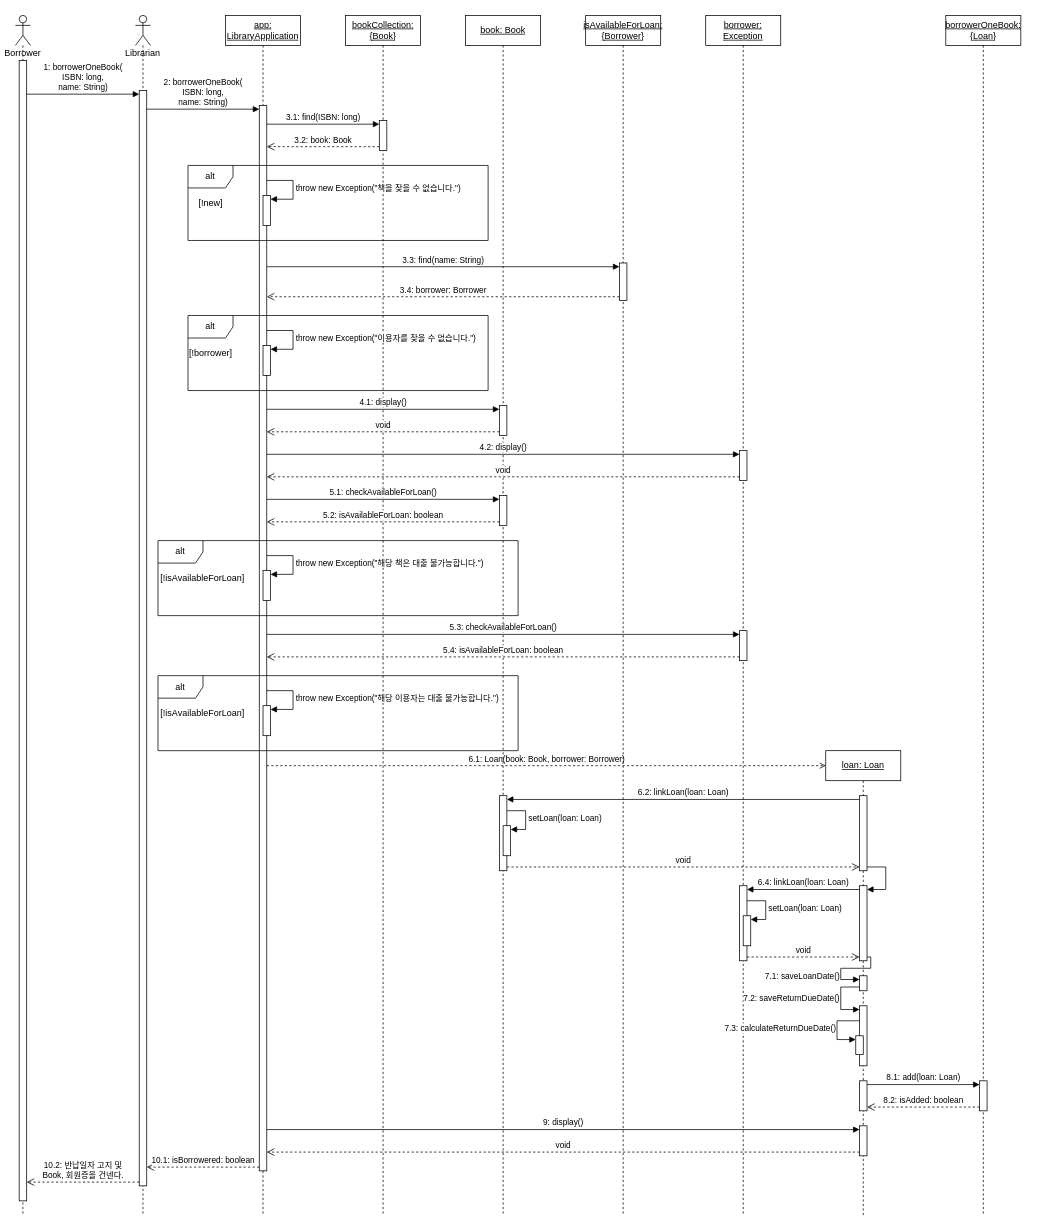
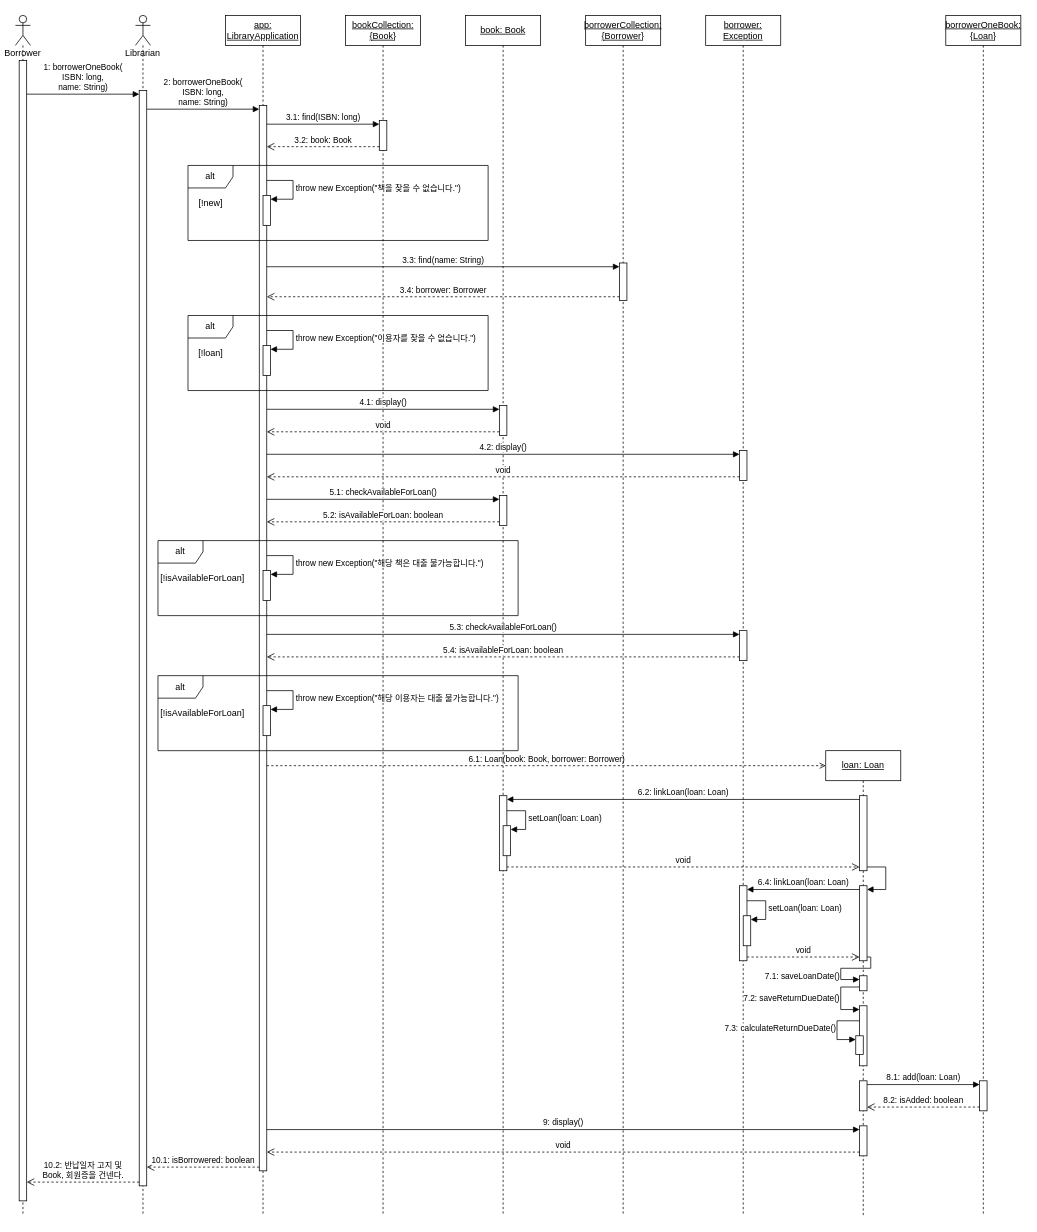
(623, 30) -> (623, 30)
(211, 353) -> (211, 353)
